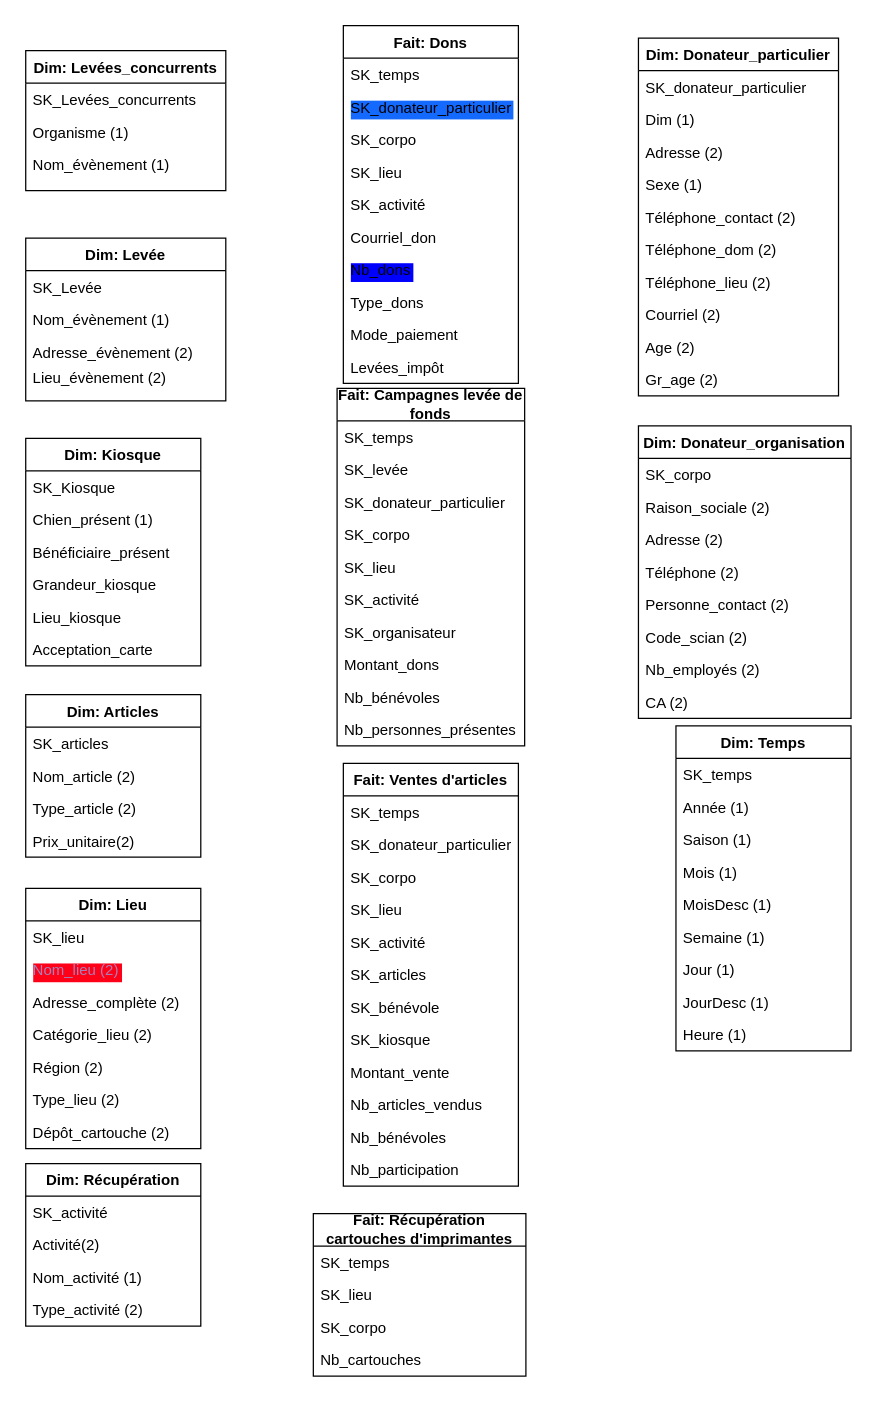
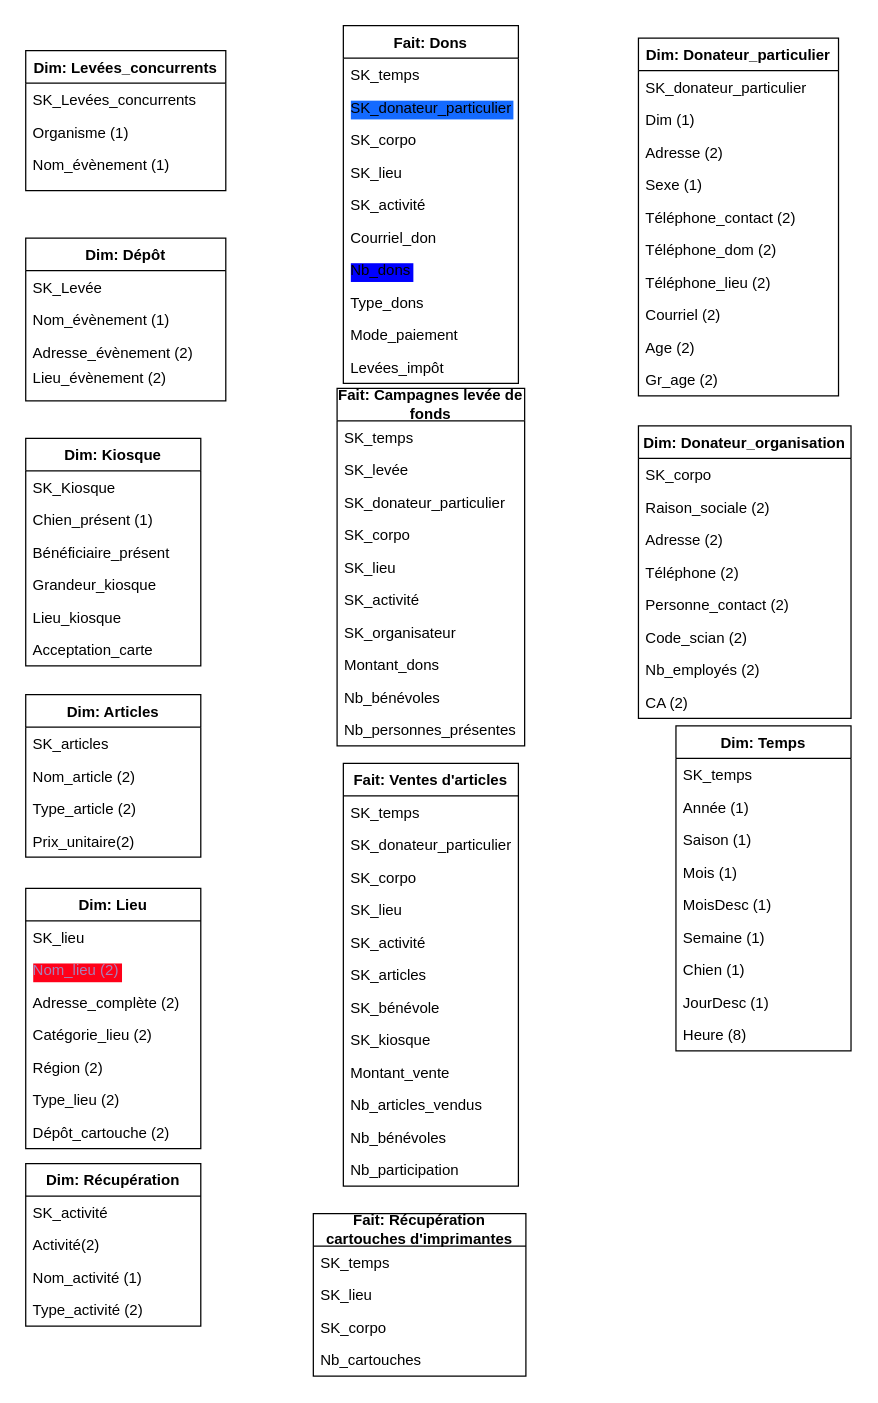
(125, 255) -> (125, 255)
(714, 970) -> (716, 970)
(718, 1035) -> (718, 1035)
